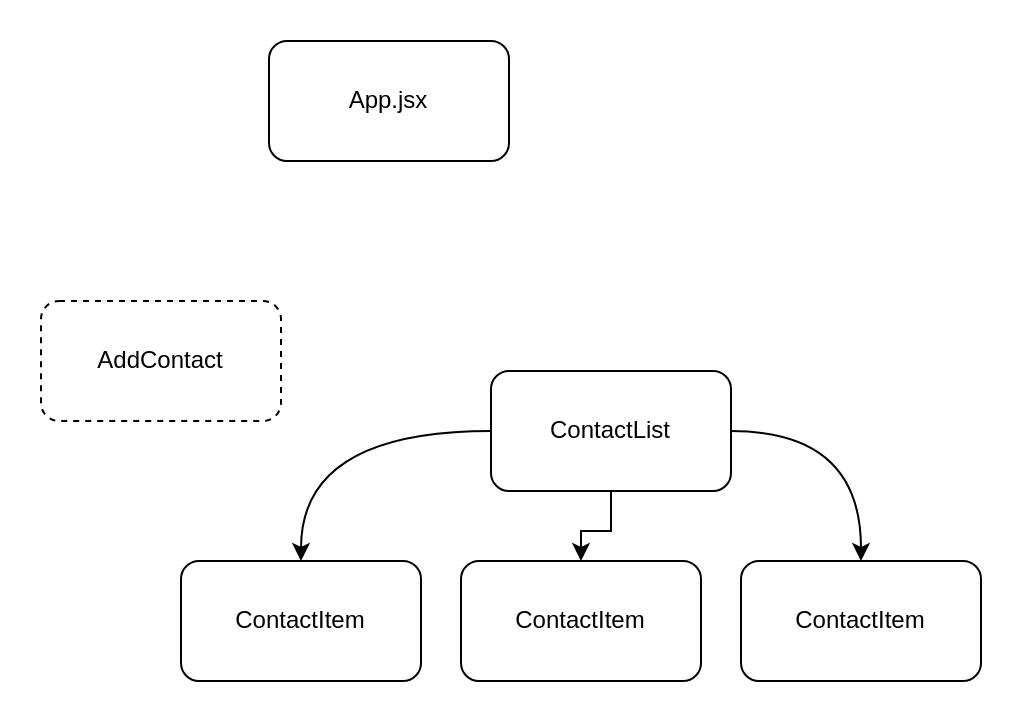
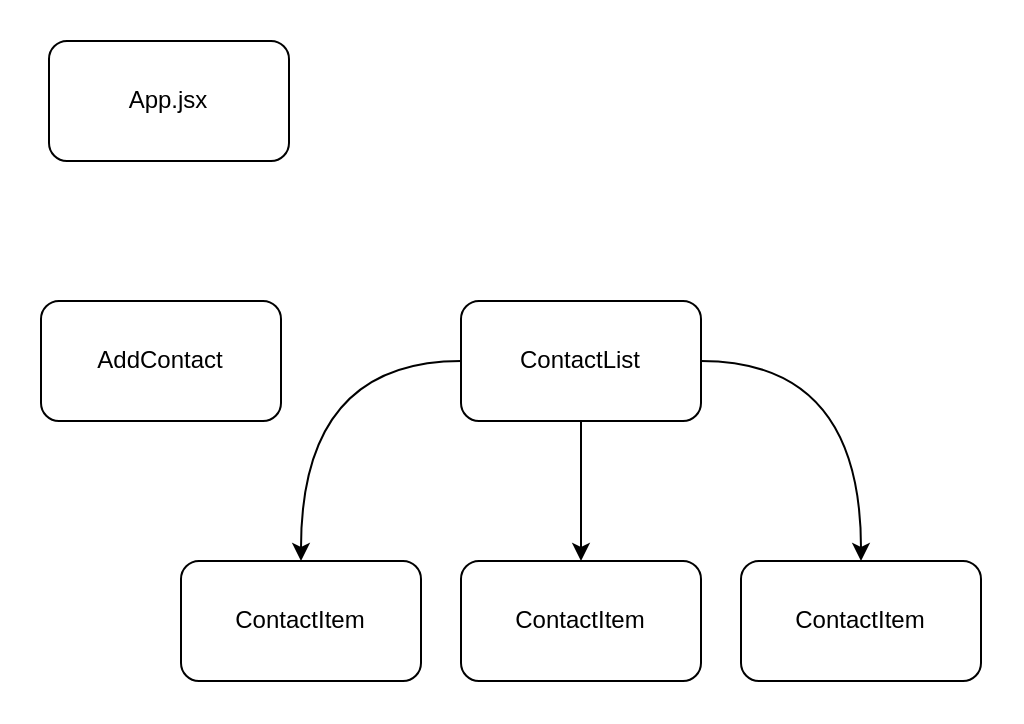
(389, 101) -> (169, 101)
(161, 361) -> (161, 361)
(611, 431) -> (581, 361)
